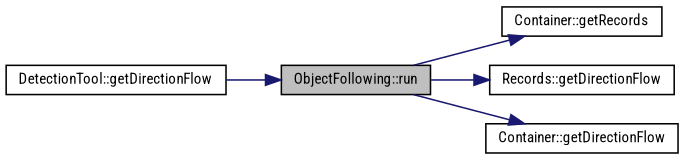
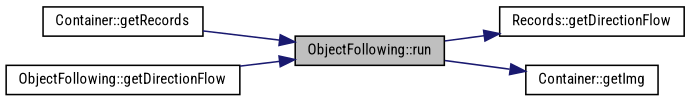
(462, 53) -> (241, 36)
(116, 80) -> (123, 80)
(582, 138) -> (592, 80)
